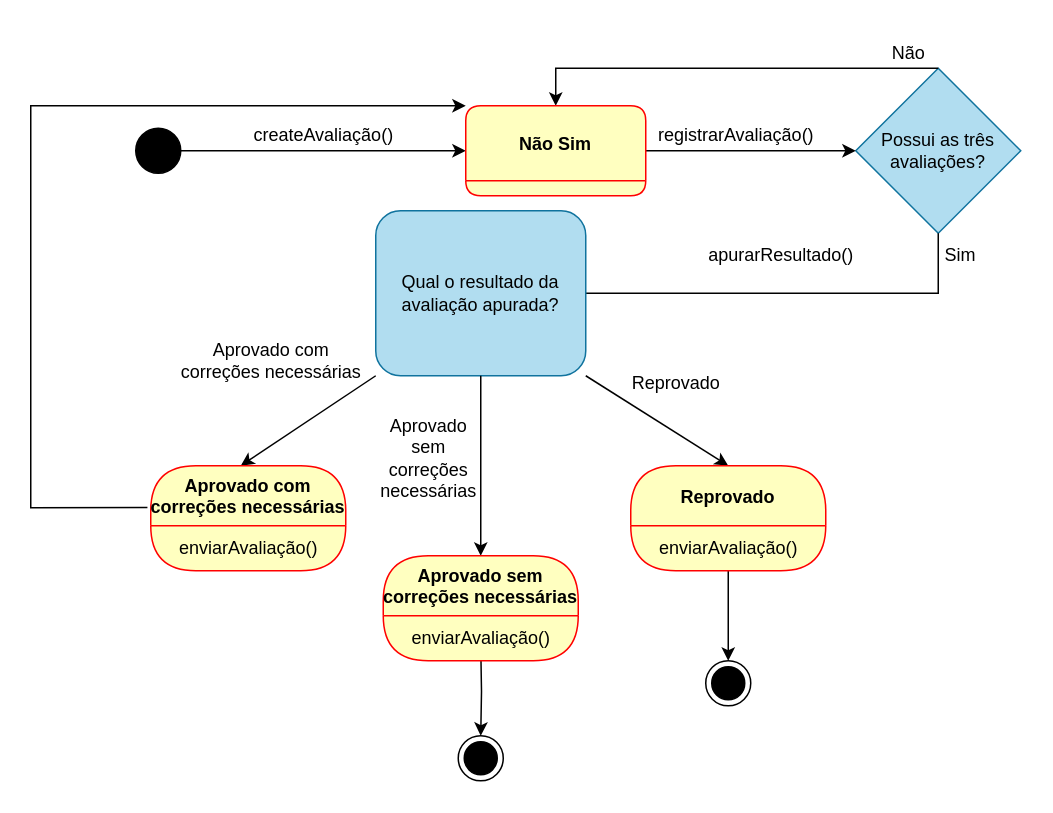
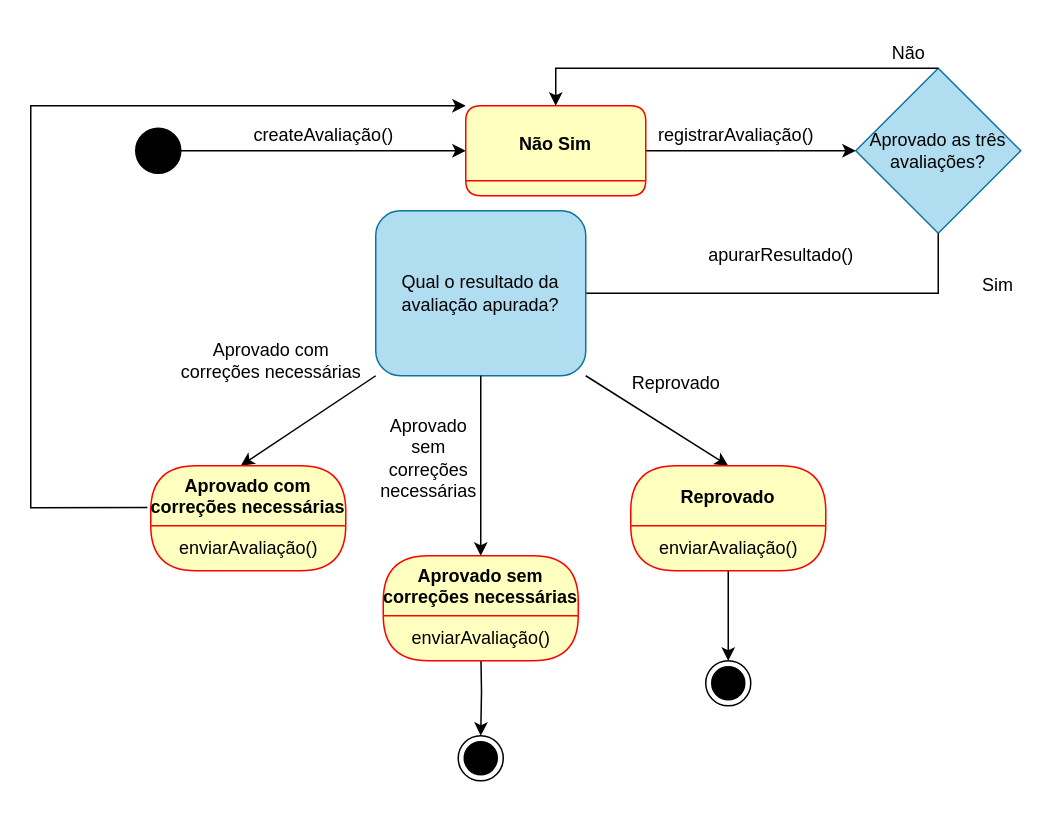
(938, 151) -> (938, 151)
(961, 256) -> (998, 286)
